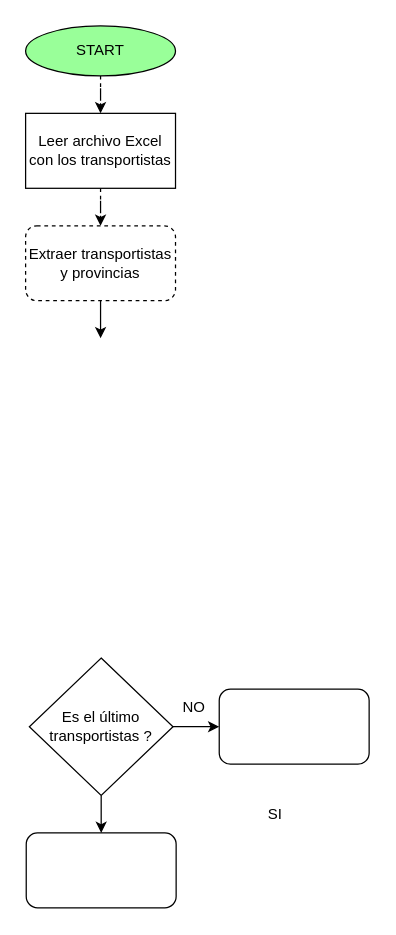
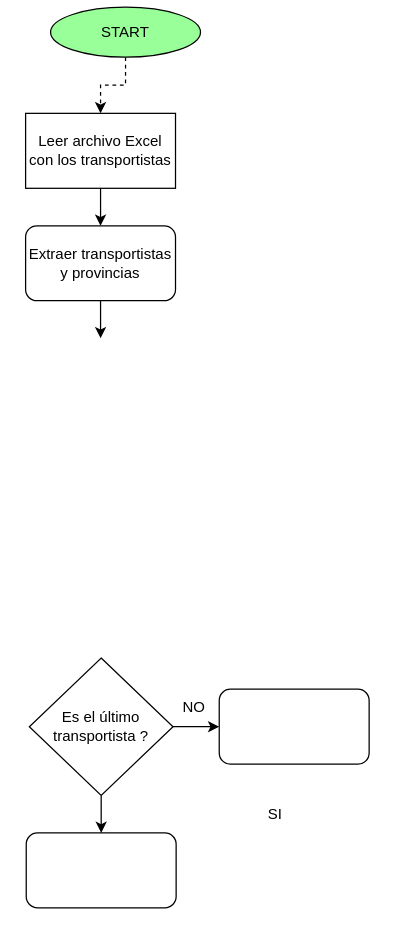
(101, 51) -> (126, 32)
(101, 196) -> (101, 196)
(101, 263) -> (101, 263)
(101, 727) -> (101, 727)
